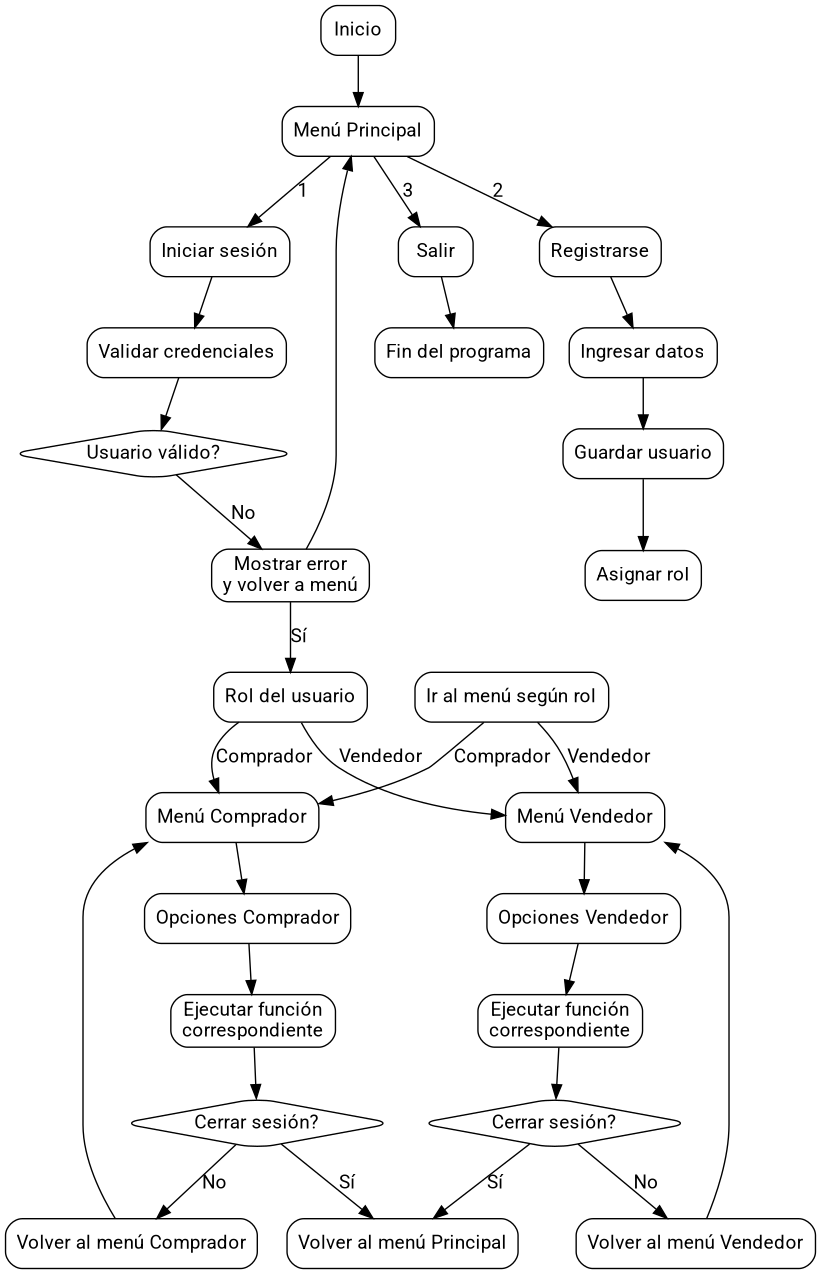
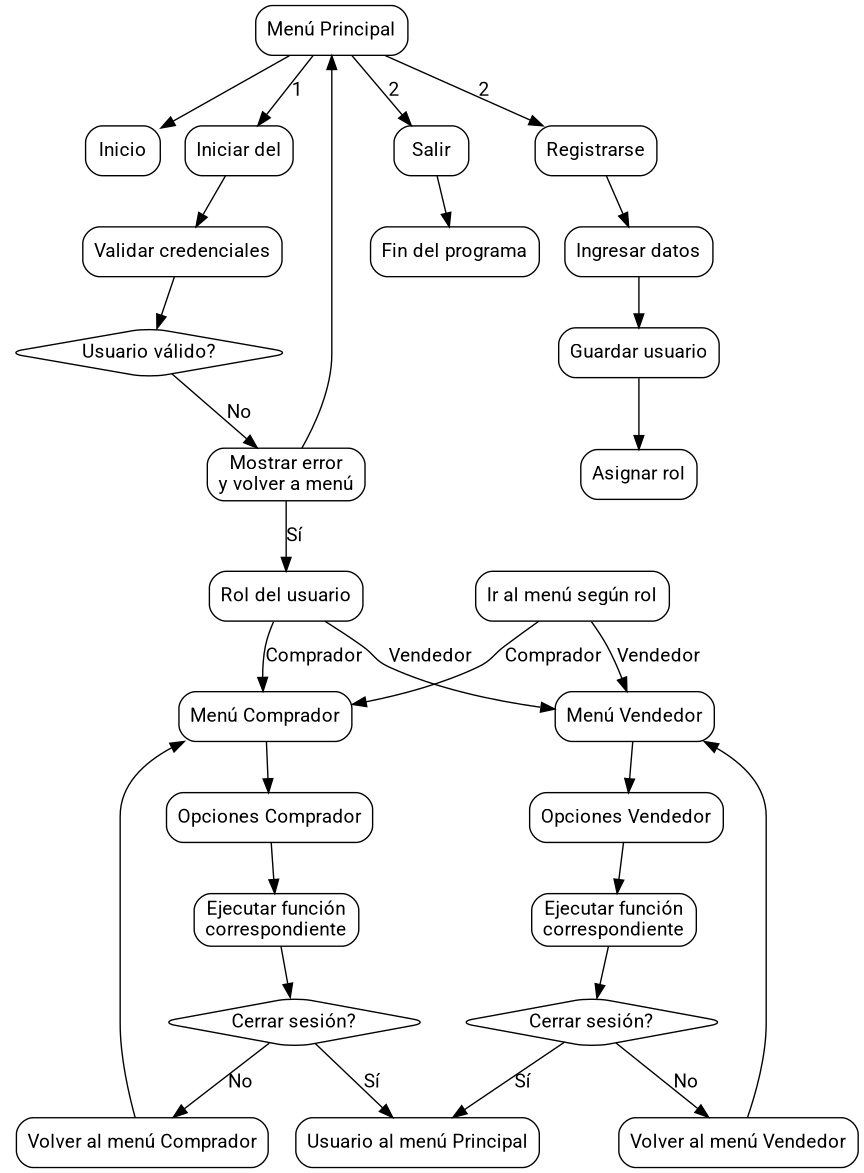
(358, 74) -> (231, 88)
(408, 192) -> (394, 91)
(220, 252) -> (239, 151)
(403, 1244) -> (418, 1143)
